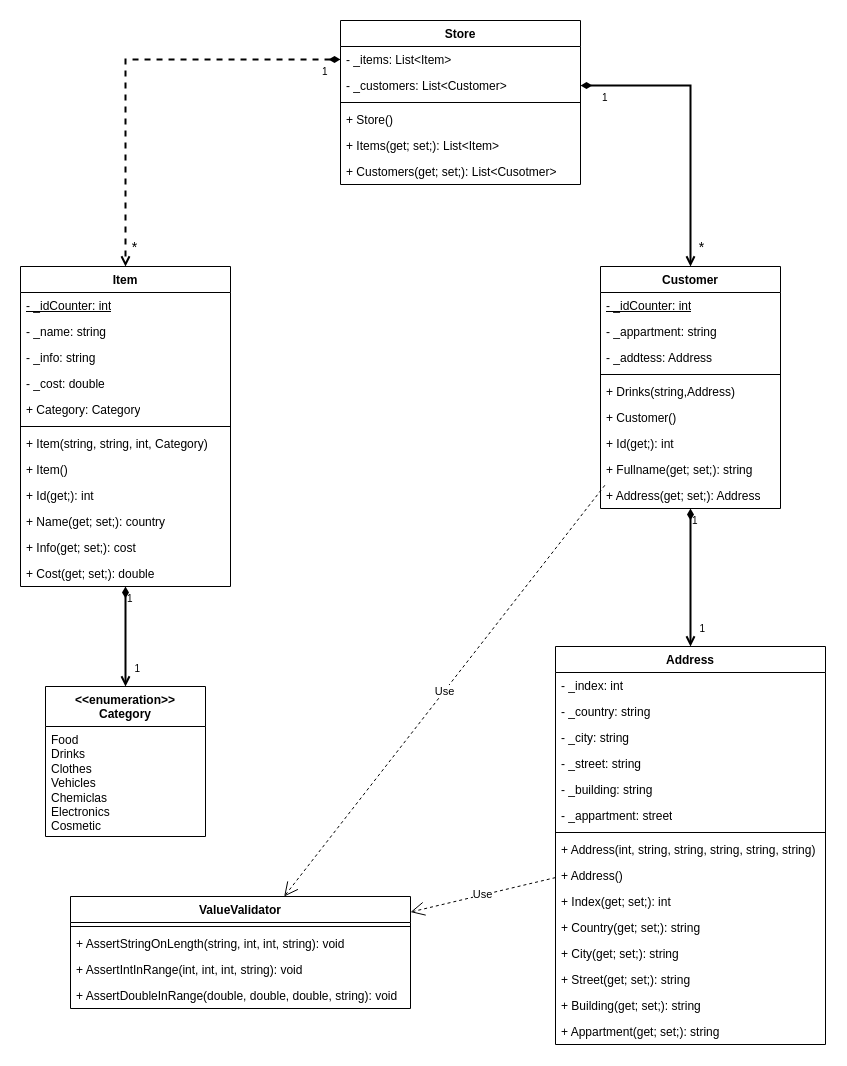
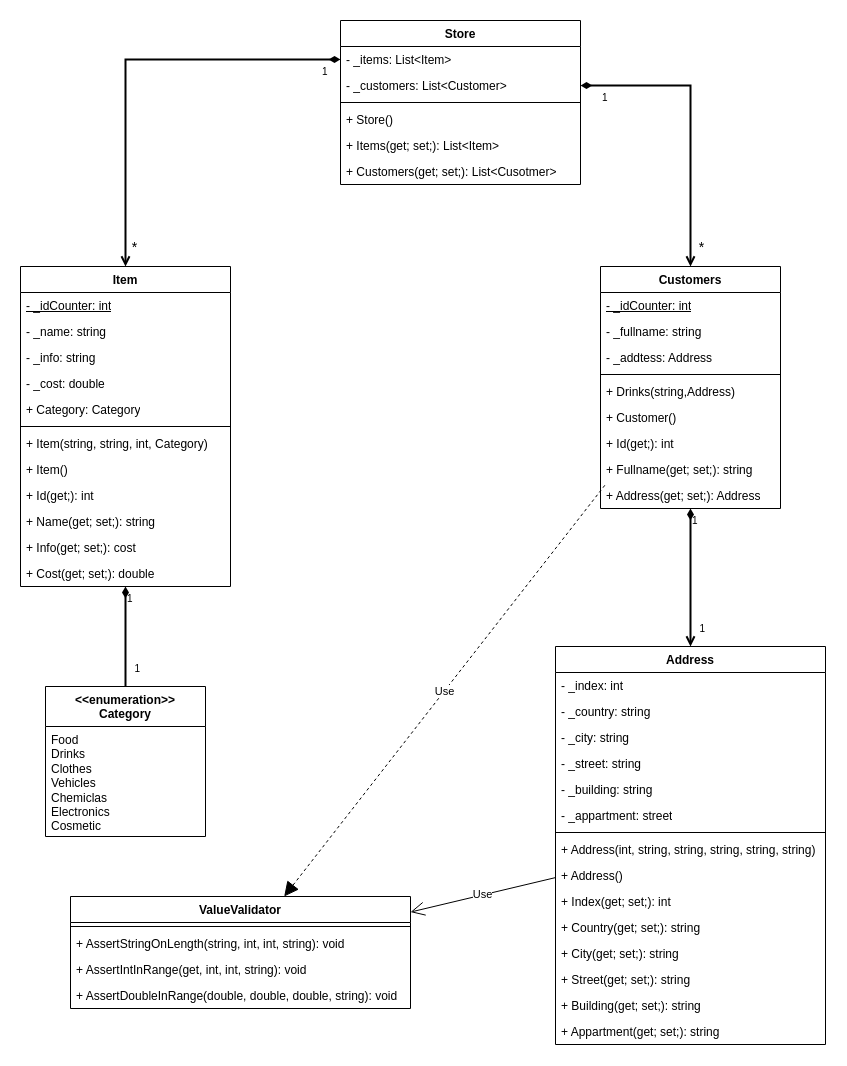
(126, 61) -> (126, 61)
(691, 281) -> (691, 281)
(671, 333) -> (661, 333)
(105, 523) -> (100, 523)
(126, 678) -> (126, 679)
(521, 886) -> (521, 886)
(290, 888) -> (294, 884)
(213, 971) -> (214, 971)
